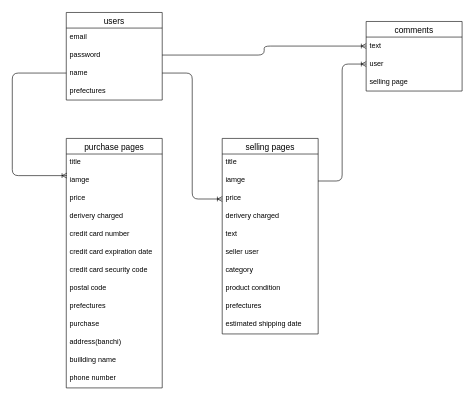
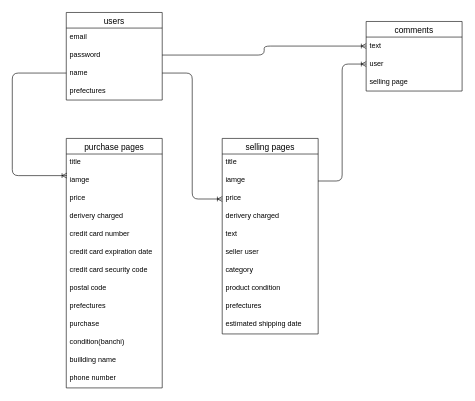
(99, 342) -> (101, 342)
